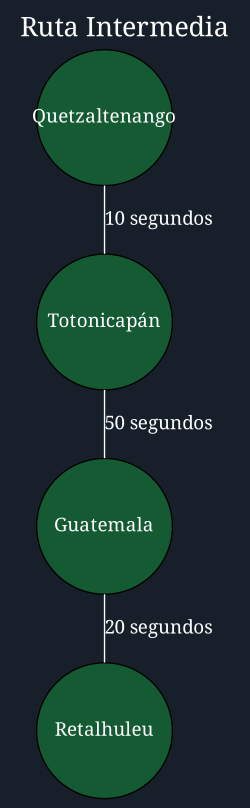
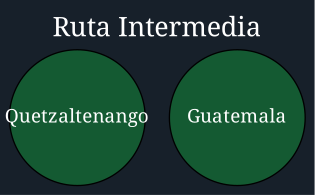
(105, 322) -> none
(105, 731) -> none
